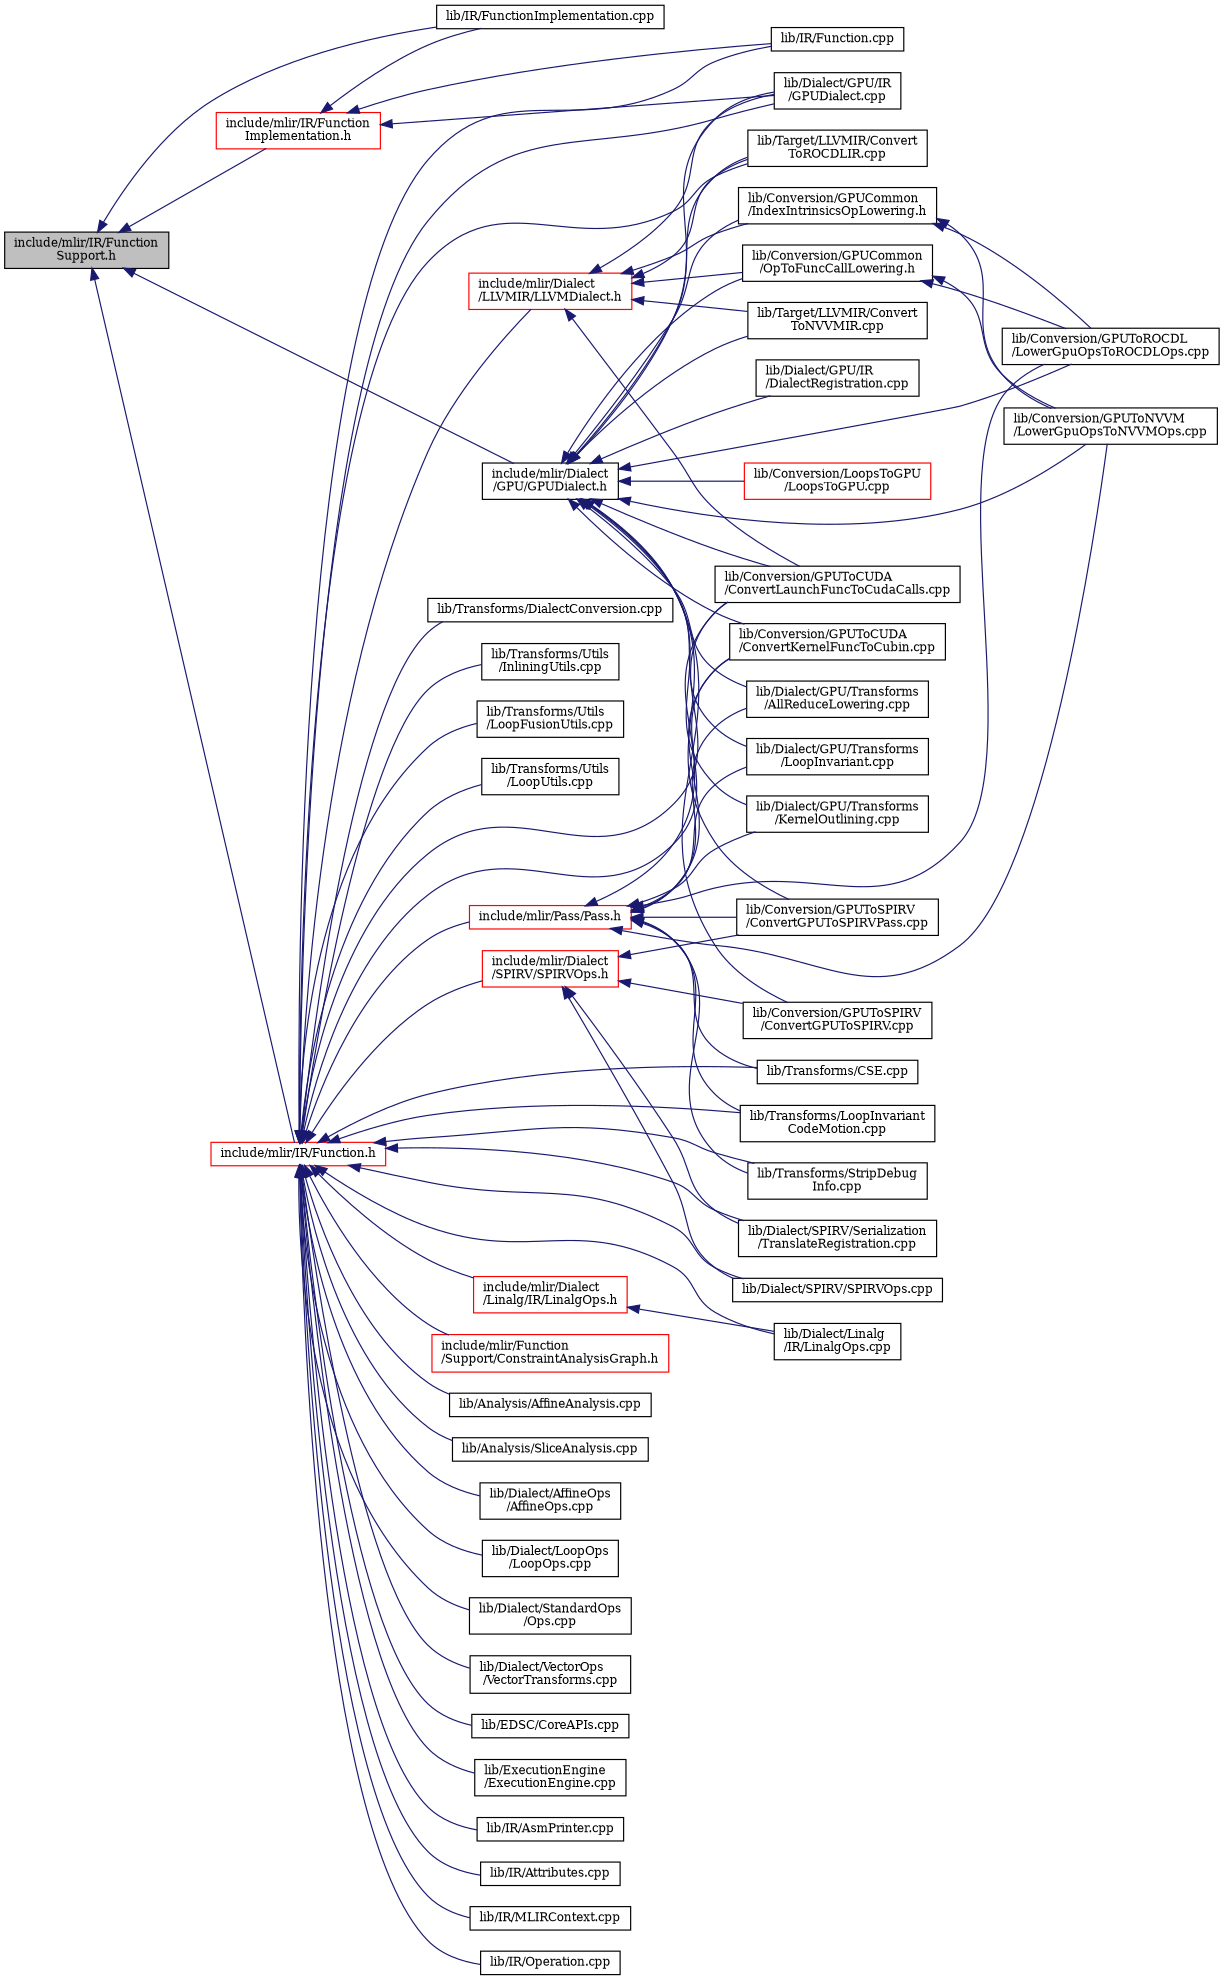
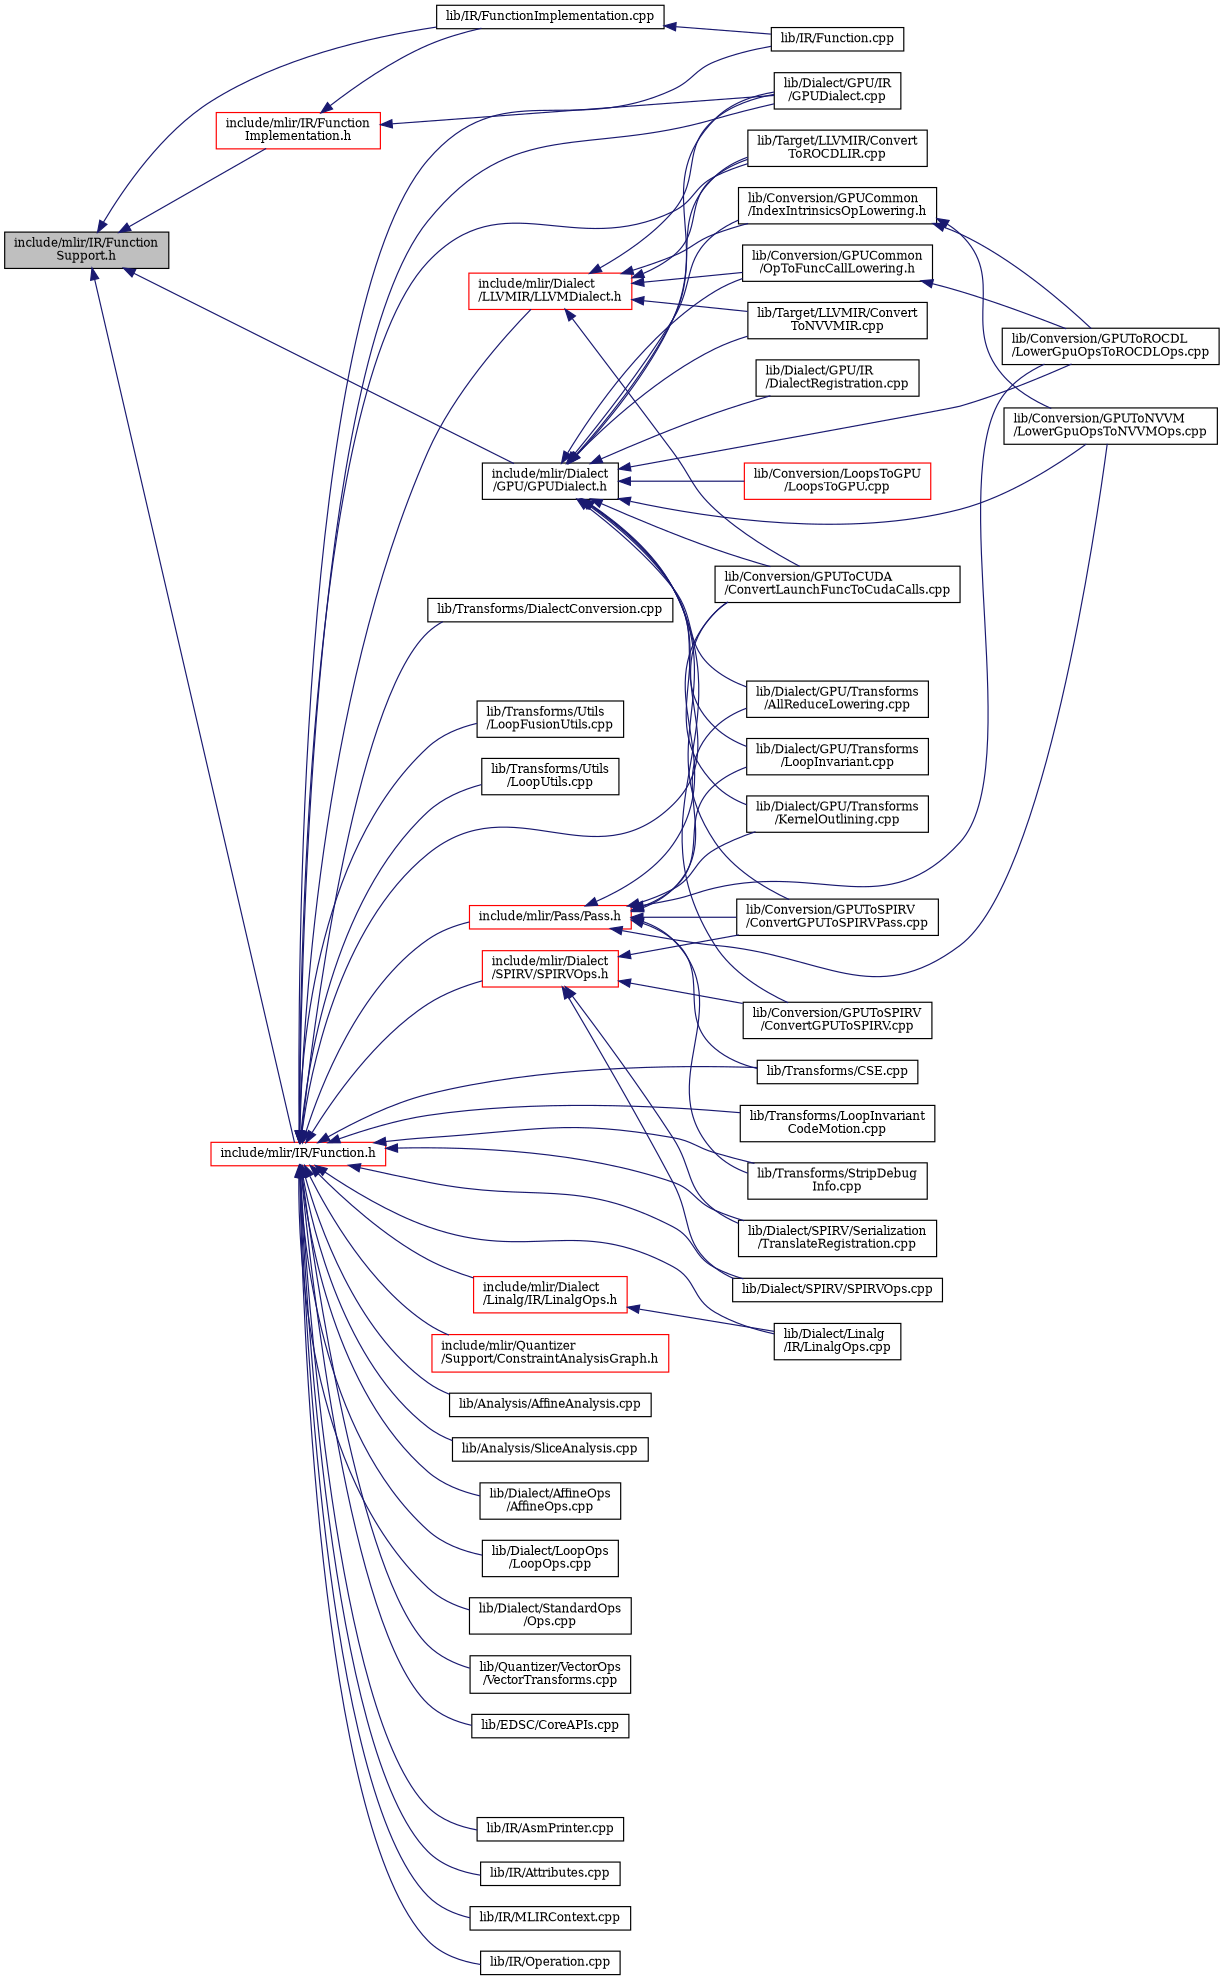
(563, 66) -> (724, 30)
(976, 310) -> none
(838, 642) -> none
(550, 662) -> none
(695, 1014) -> none
(550, 1353) -> (550, 1353)
(550, 1675) -> (550, 1675)
(550, 1778) -> none
